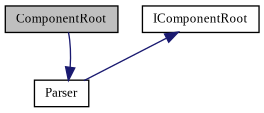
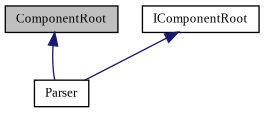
(70, 50) -> (53, 63)
